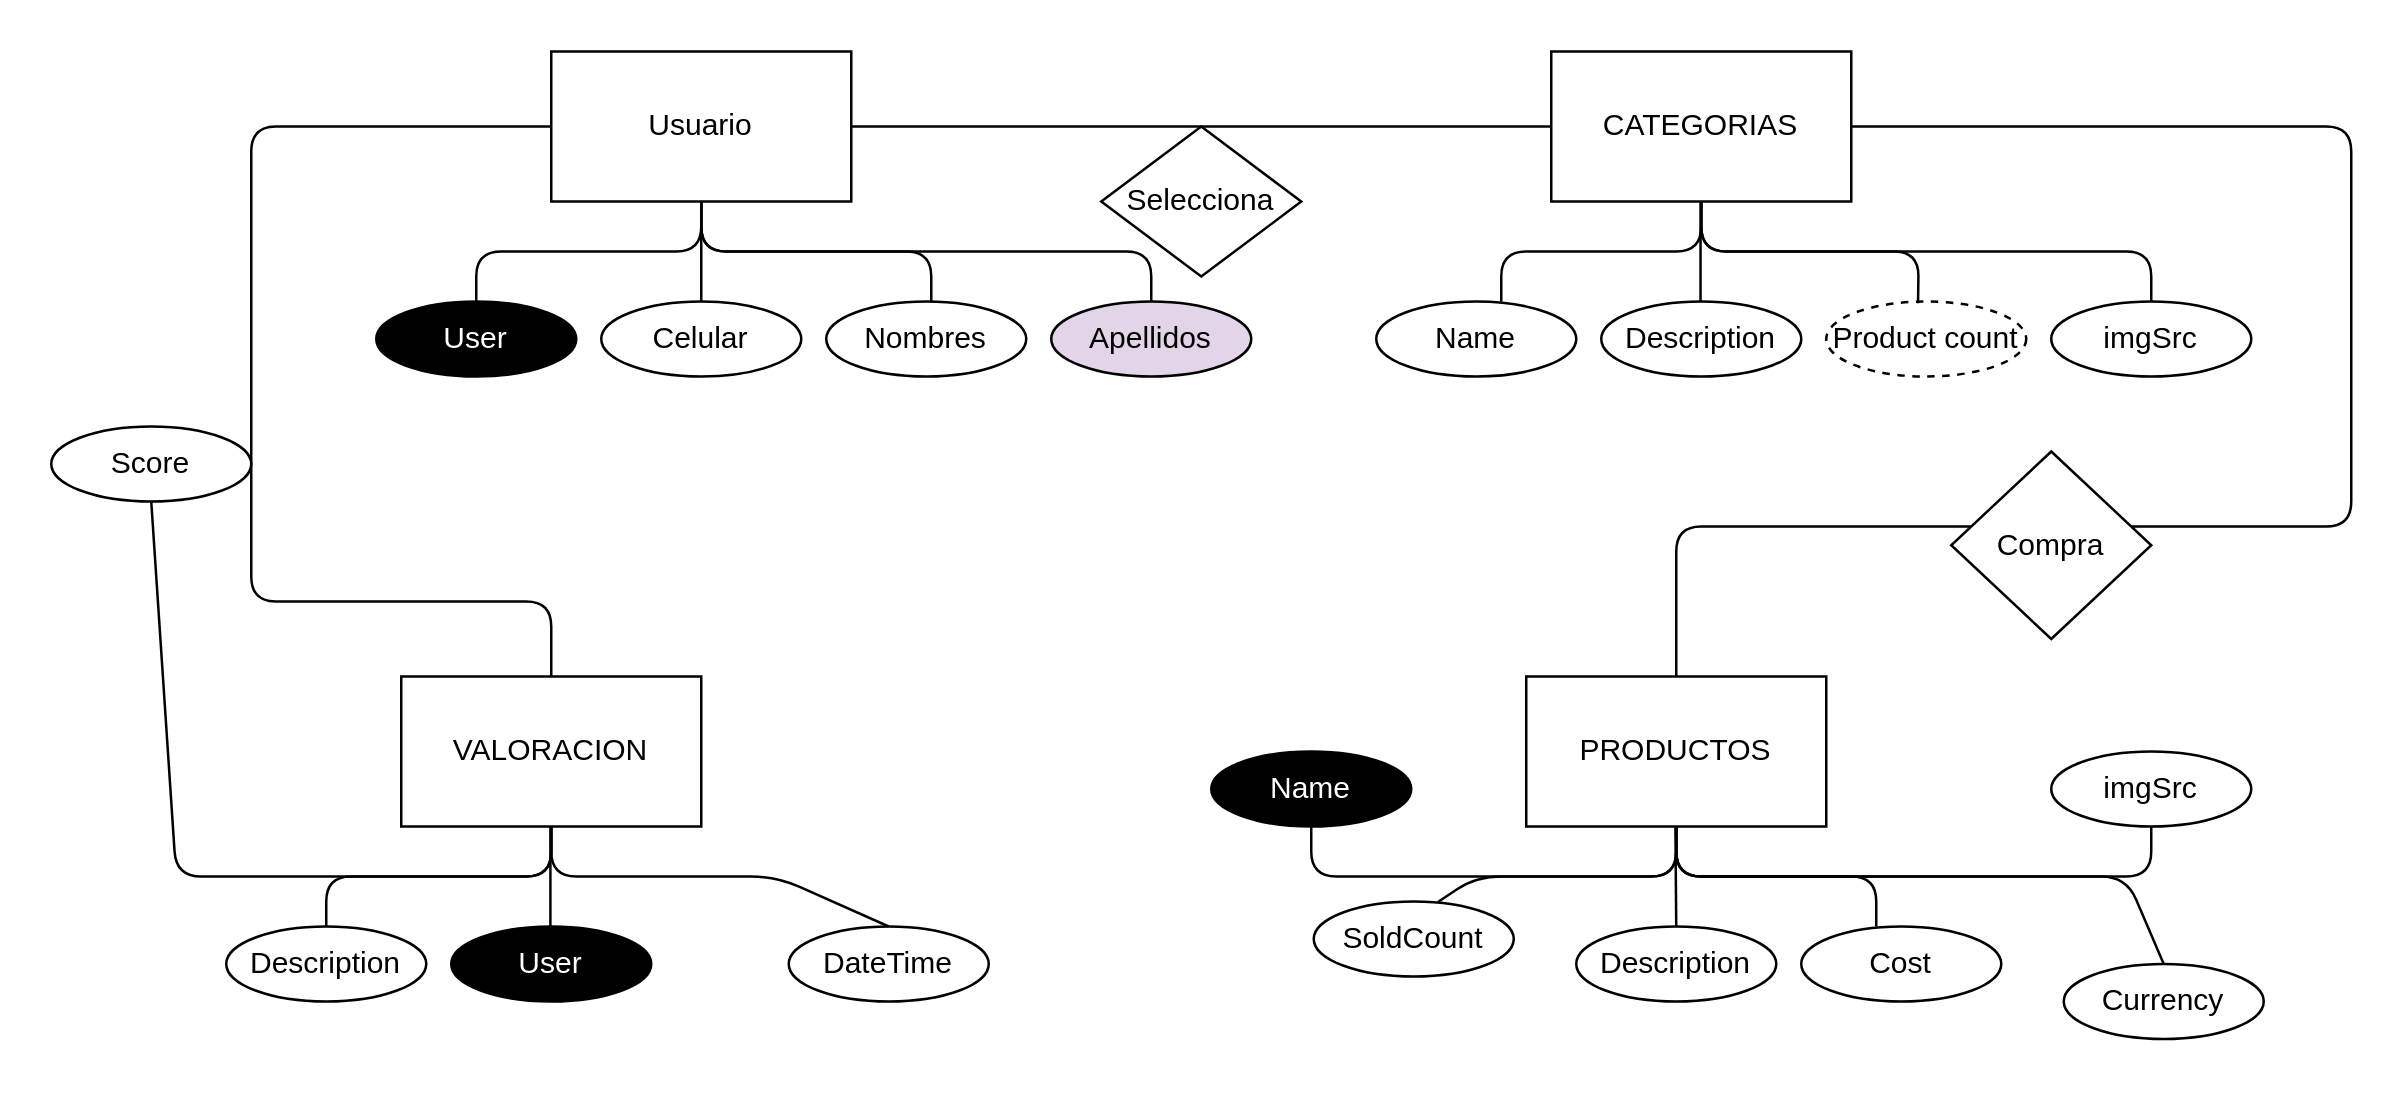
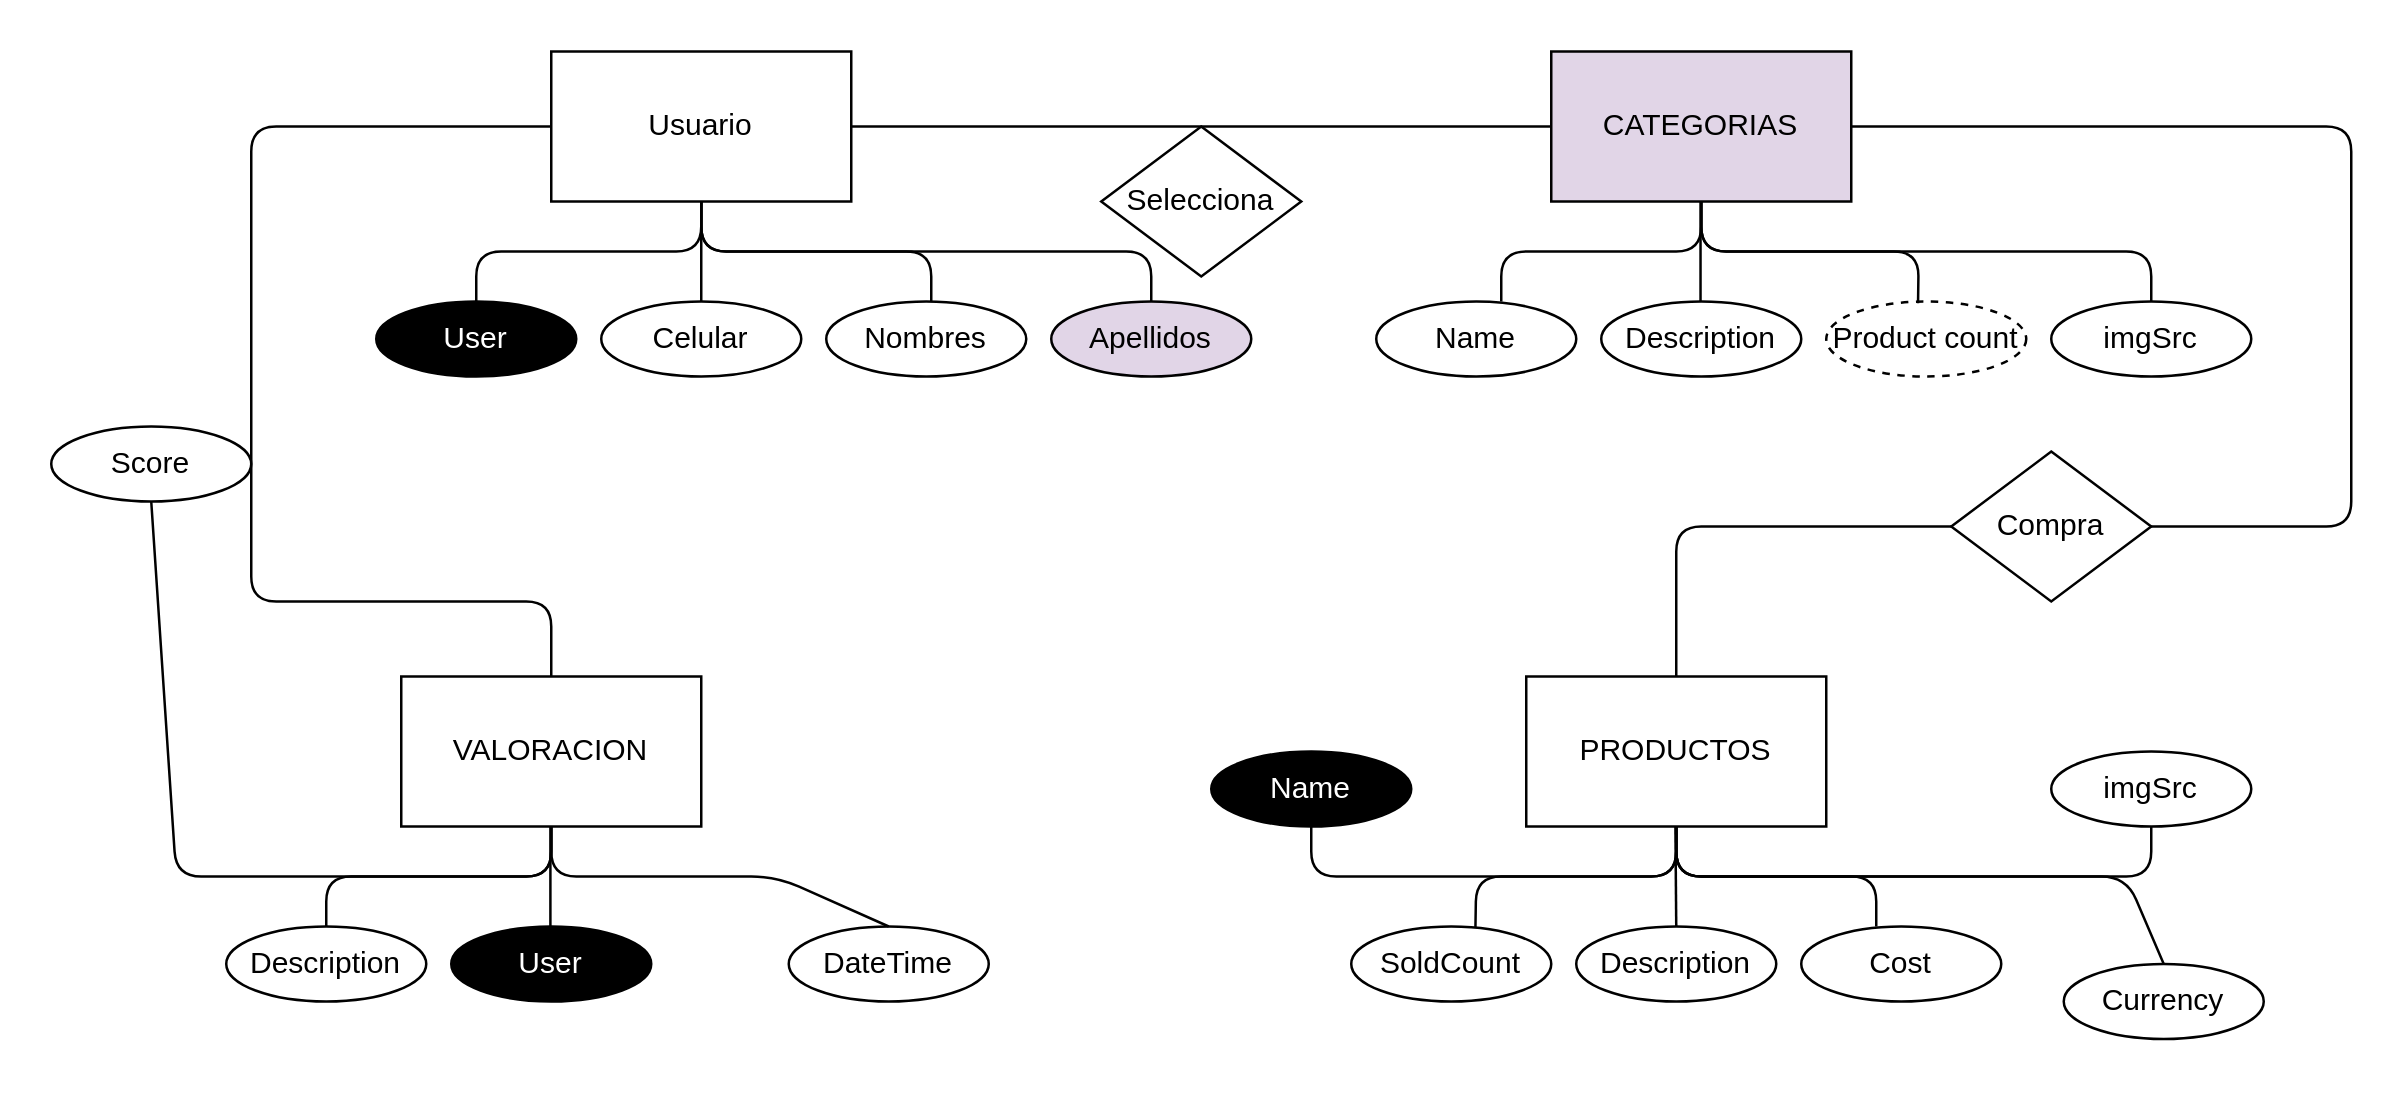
(1701, 126) -> (1701, 126)
(2051, 545) -> (2051, 526)
(1414, 939) -> (1451, 964)
